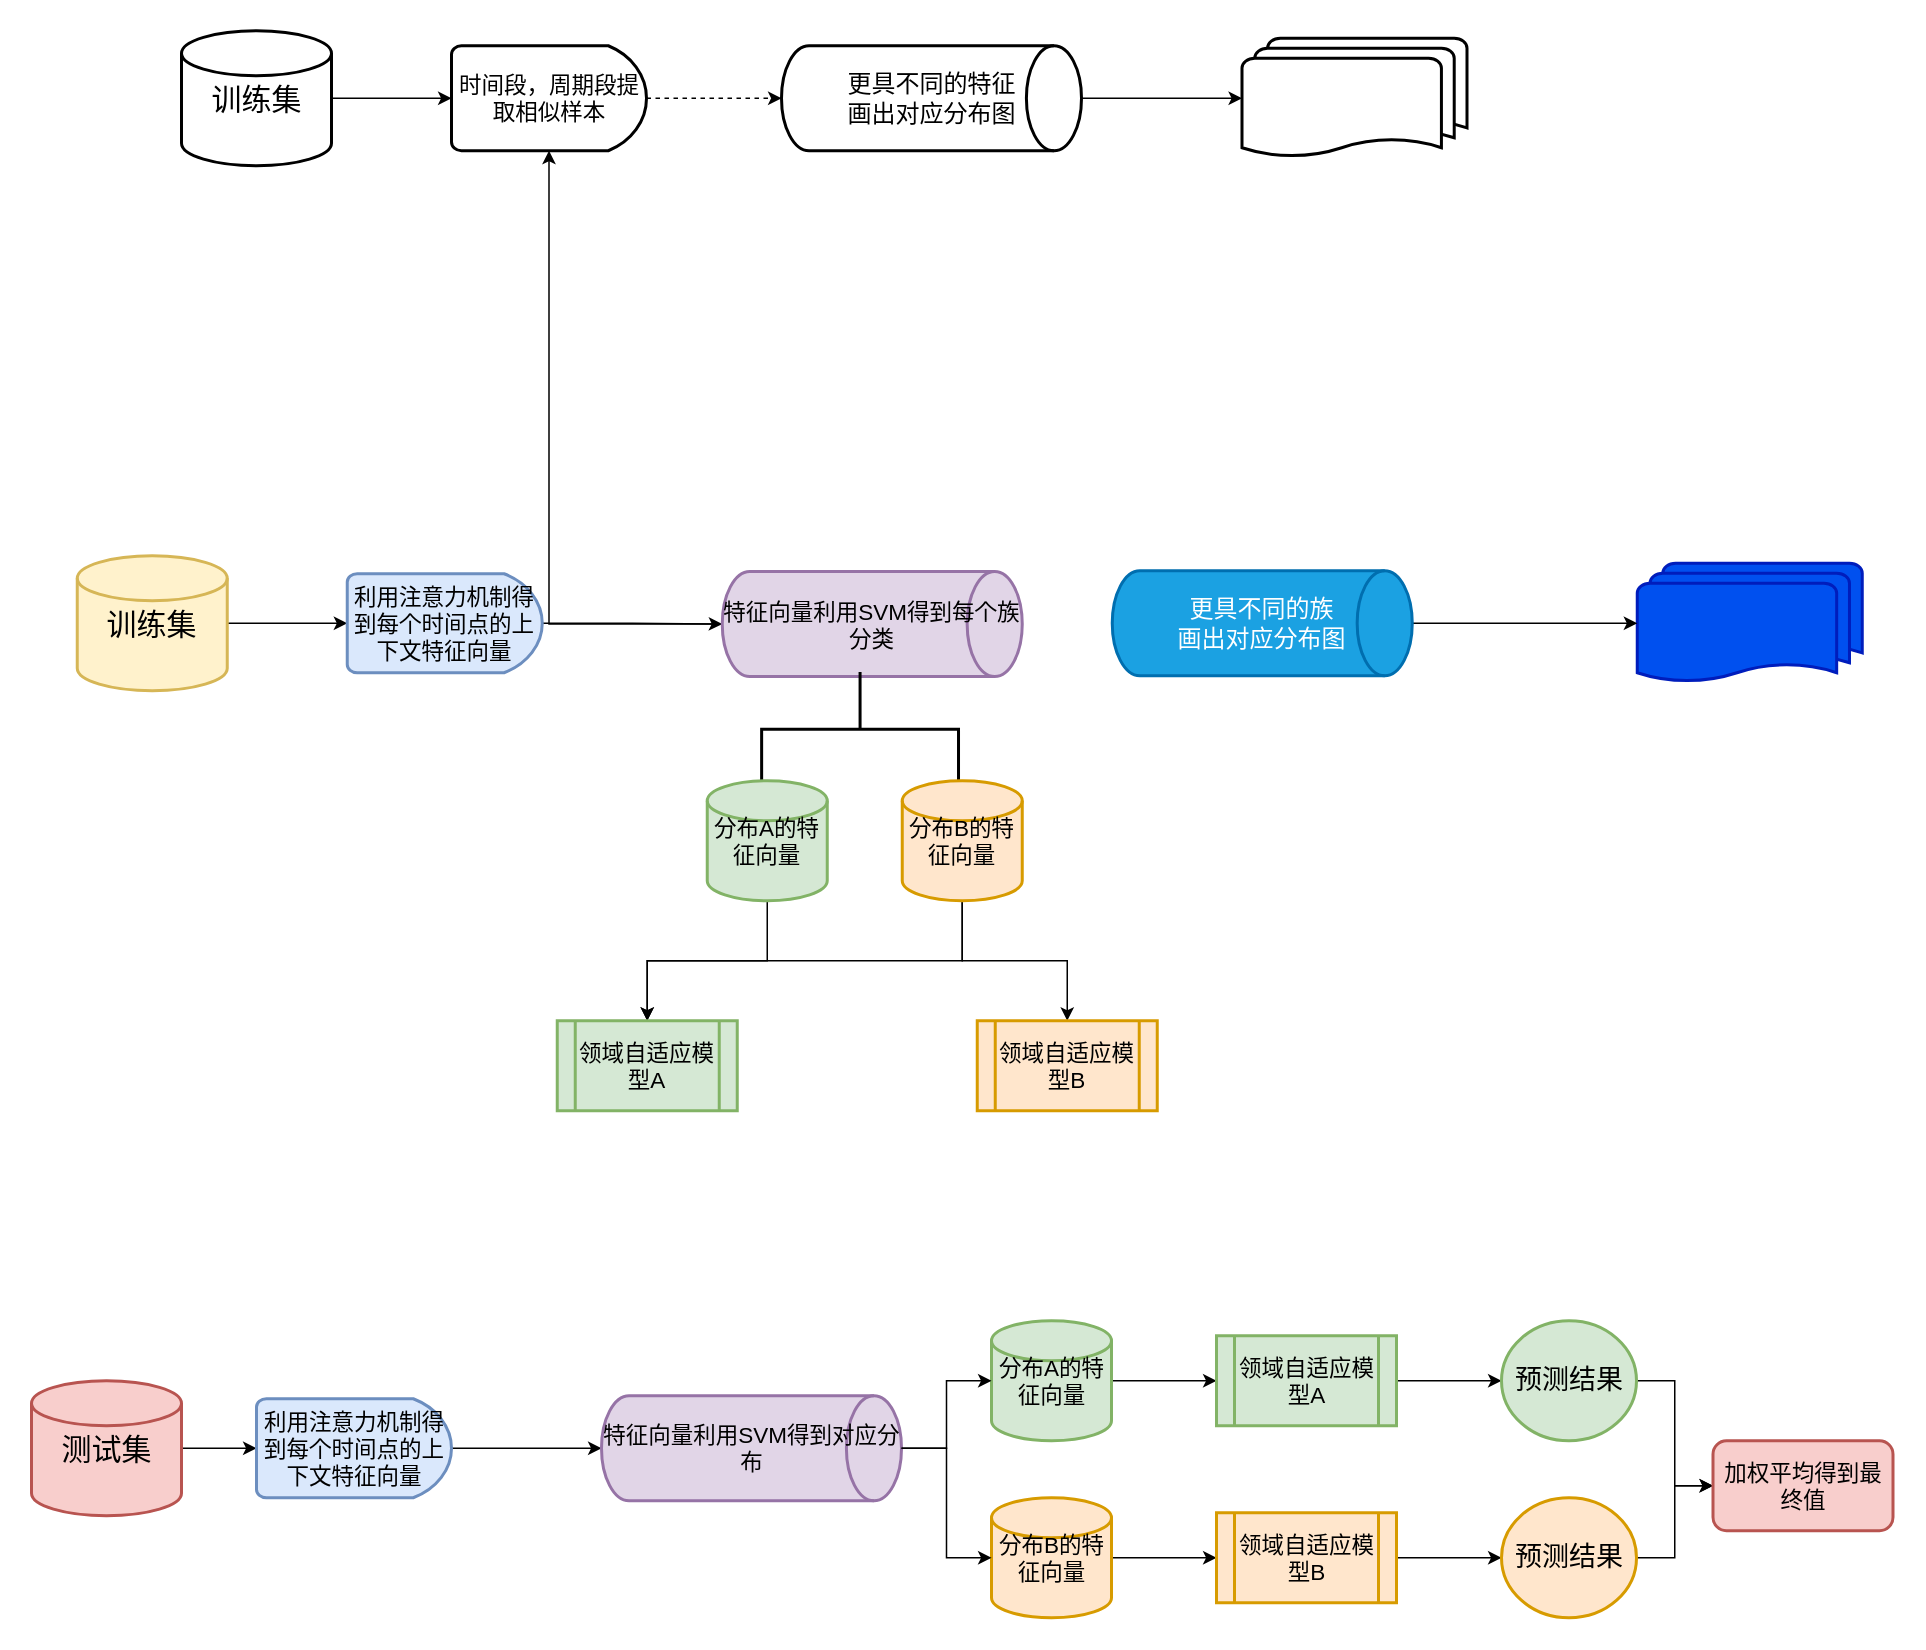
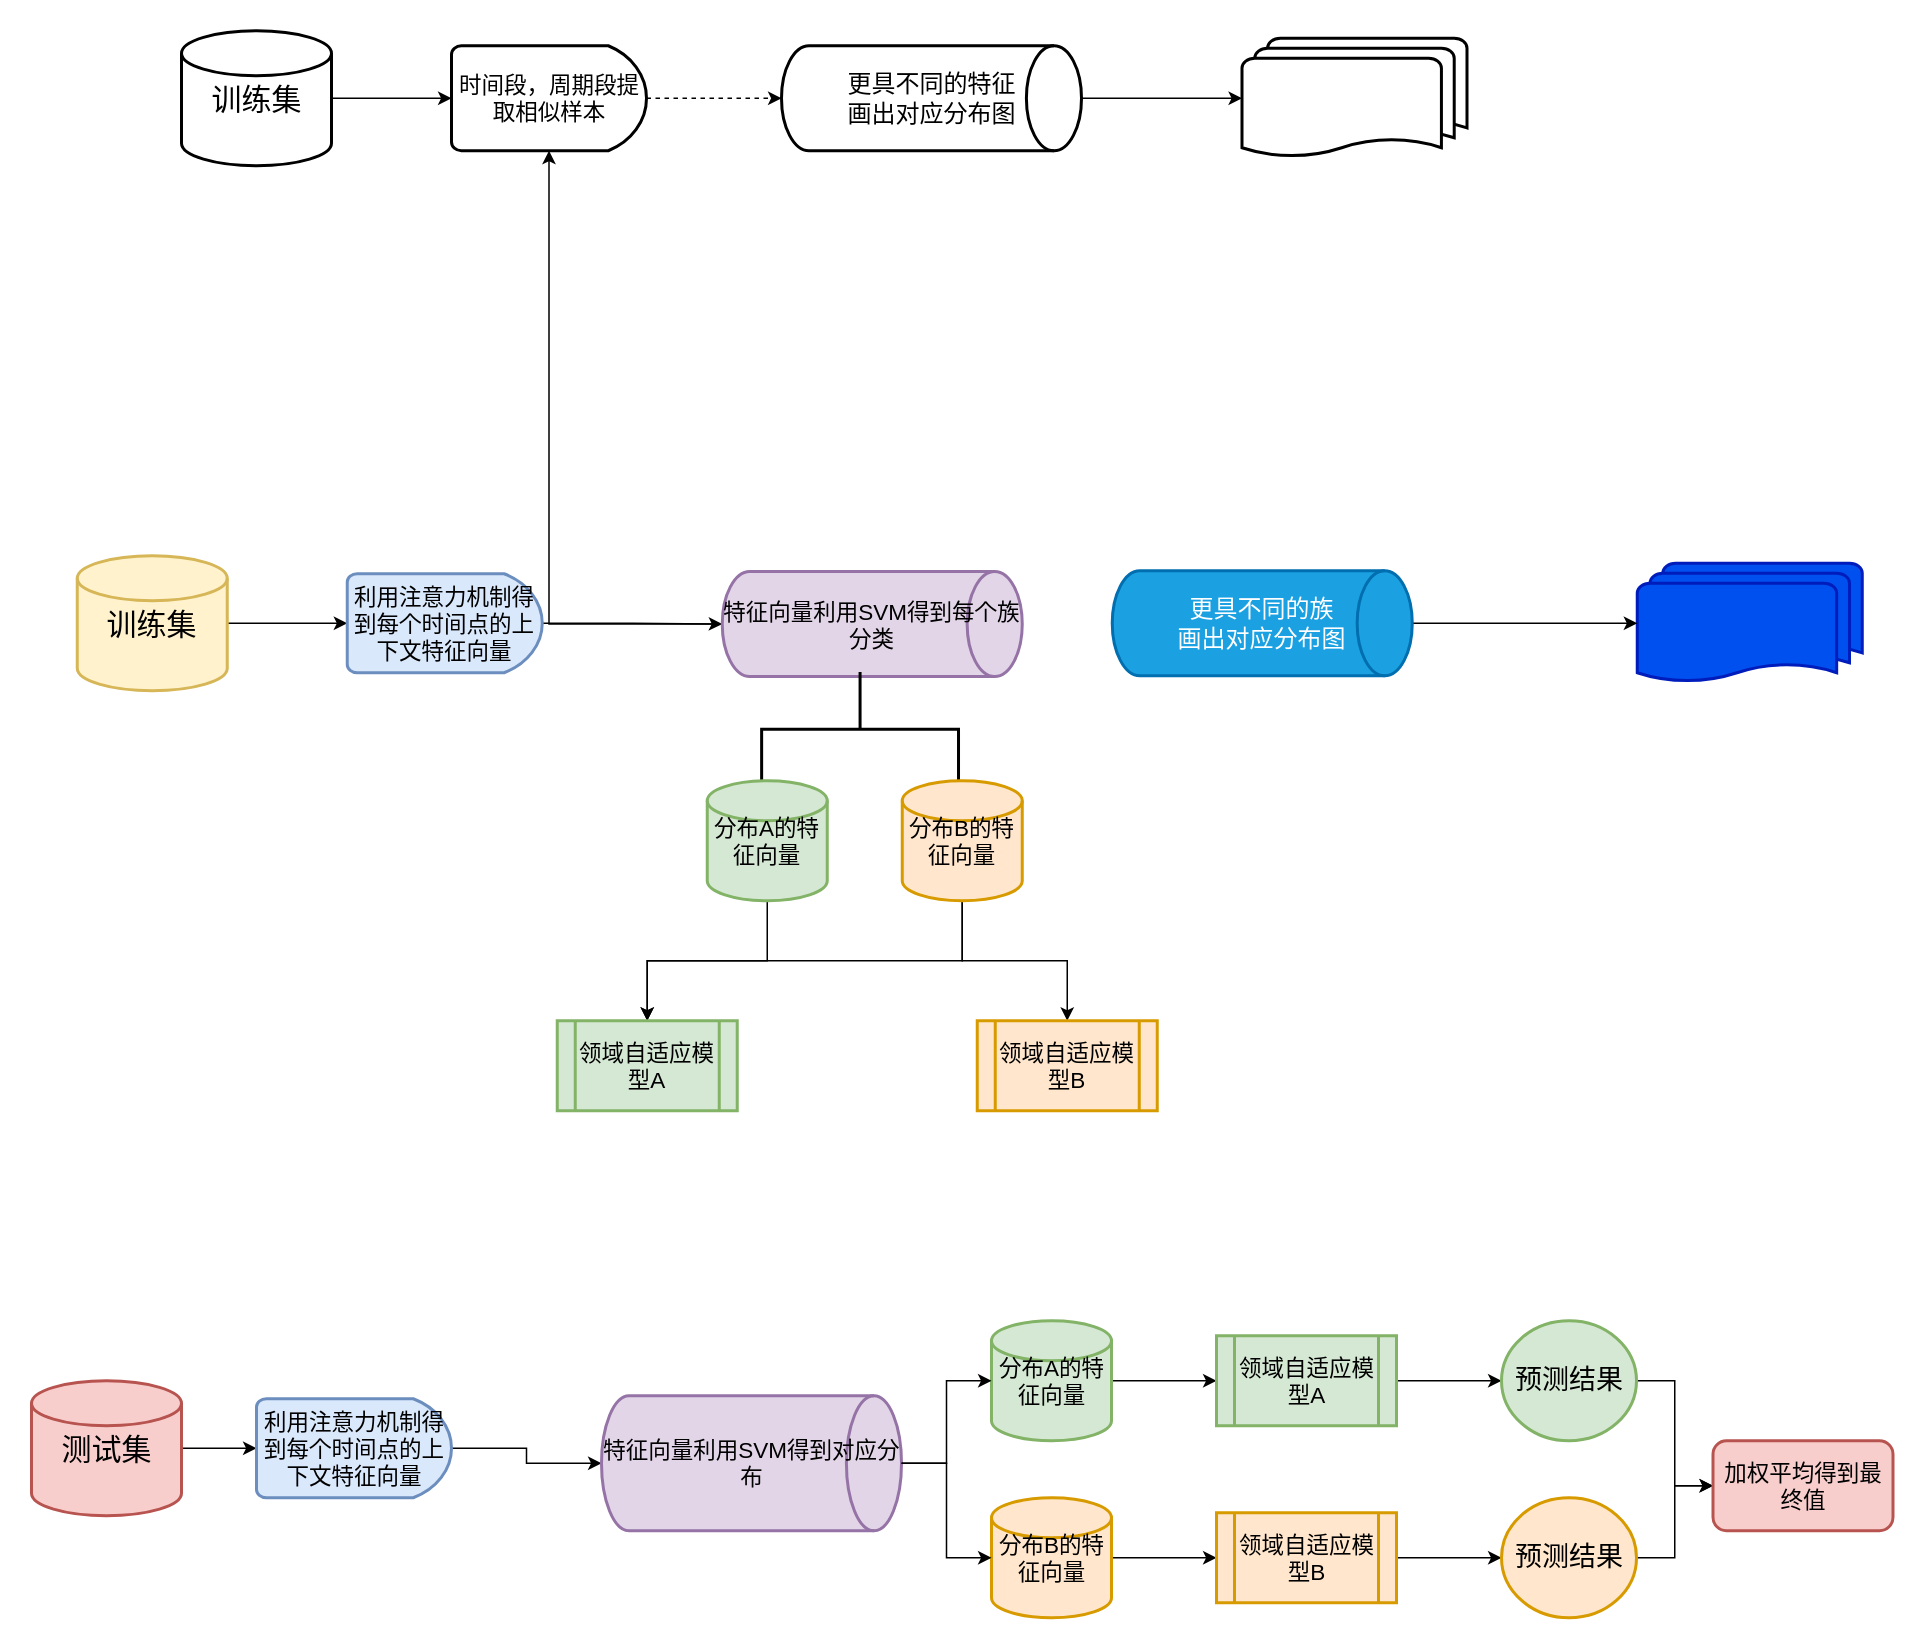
(752, 1448) -> (752, 1463)
